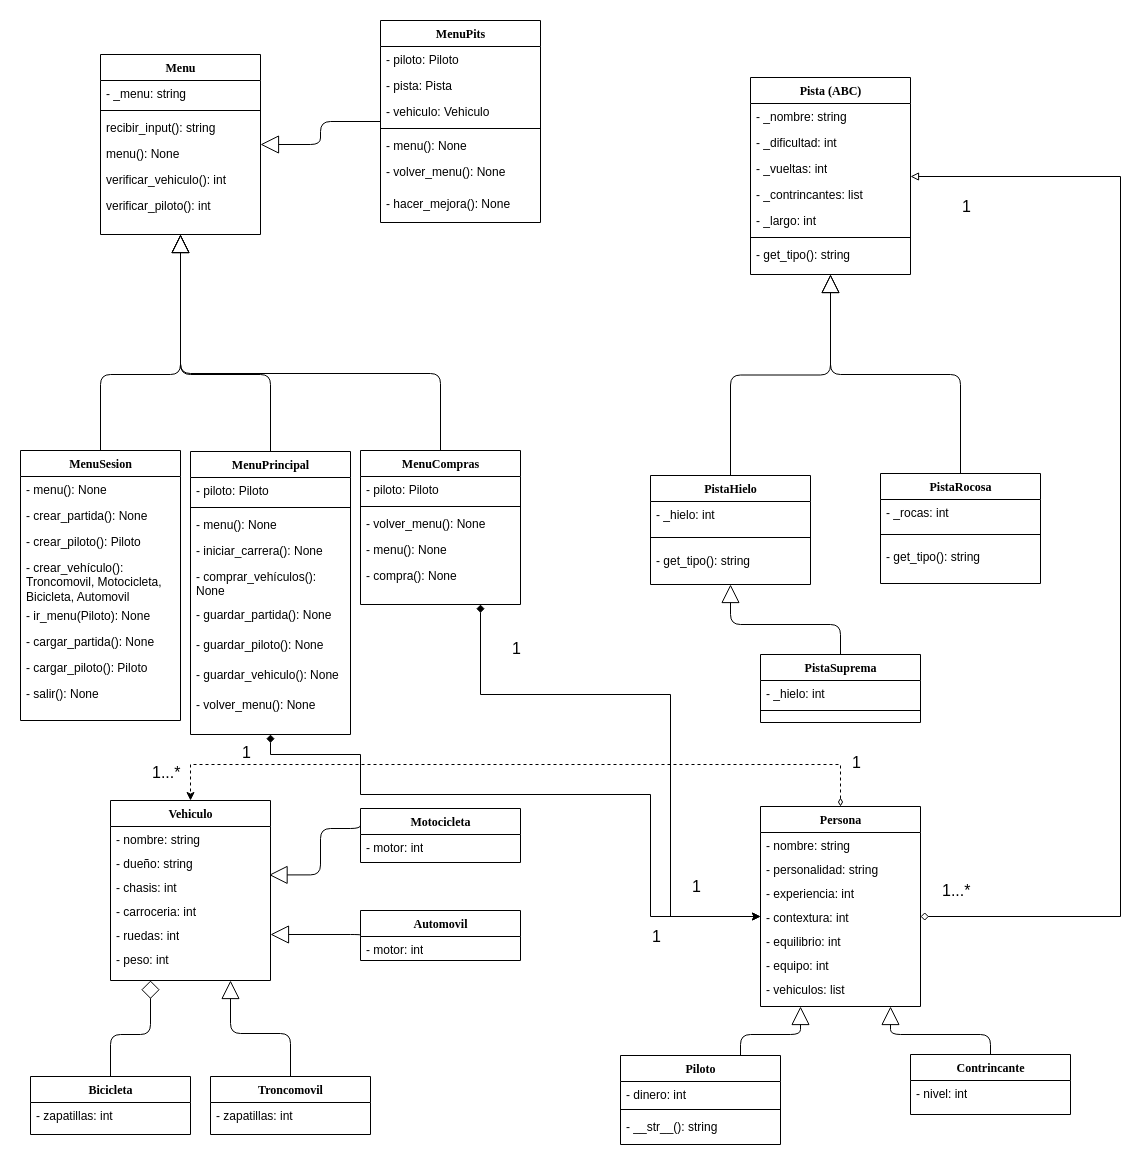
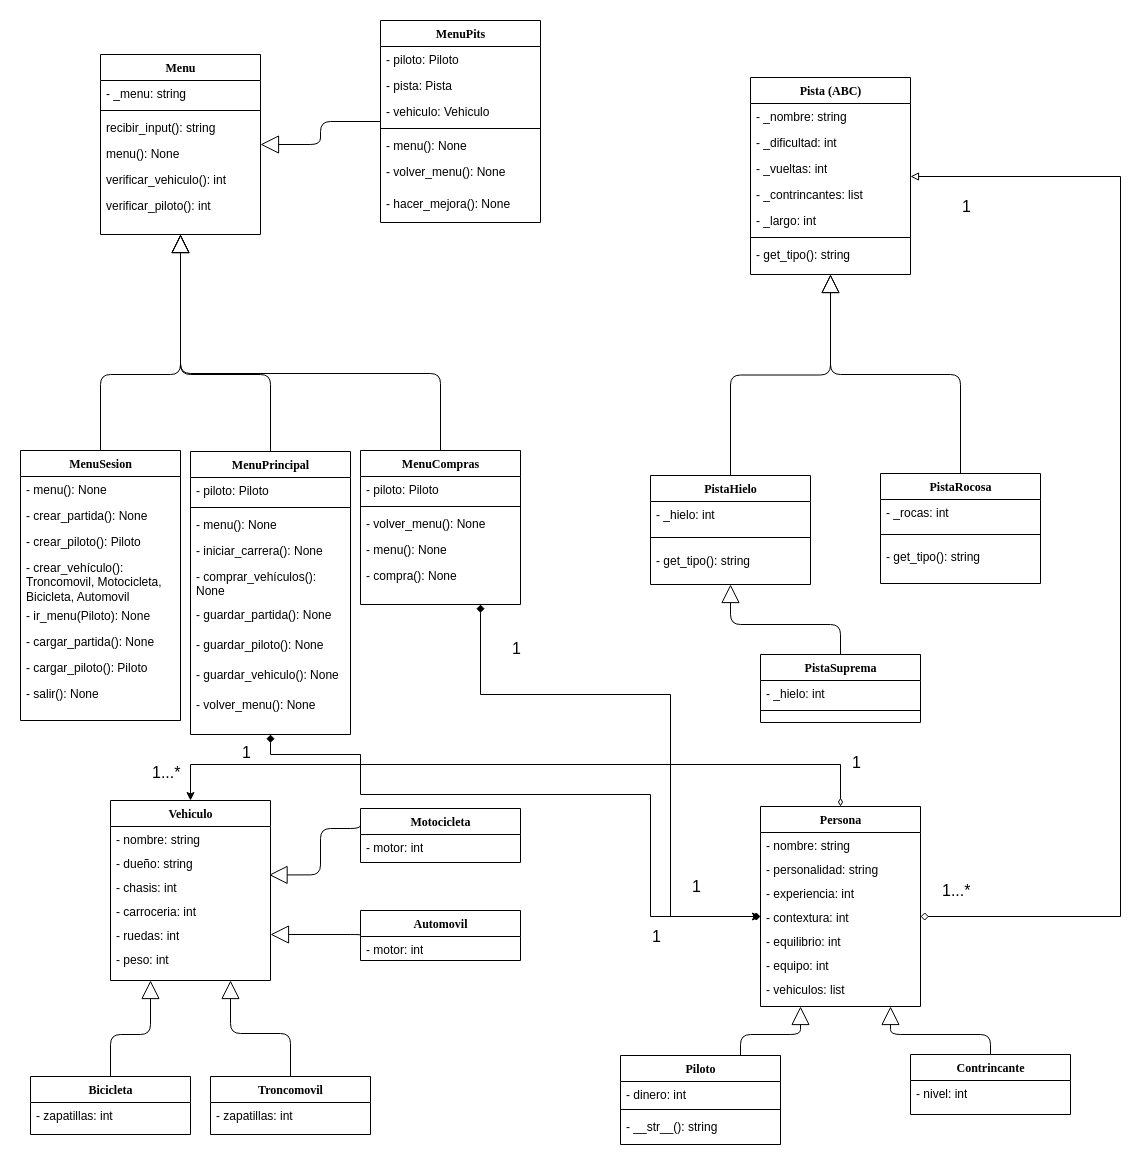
(361, 763) -> (361, 763)
(518, 765) -> (518, 765)
(151, 999) -> (151, 1000)
